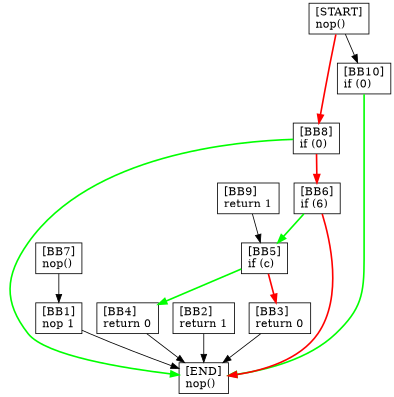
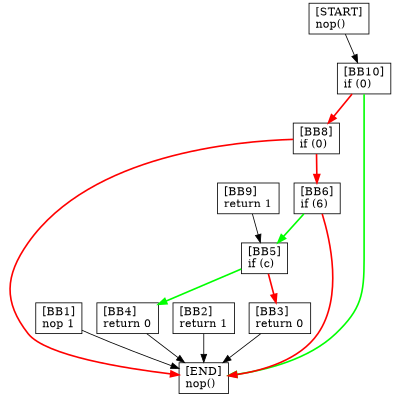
(328, 75) -> (343, 105)
(43, 226) -> (43, 226)
(59, 258) -> none
